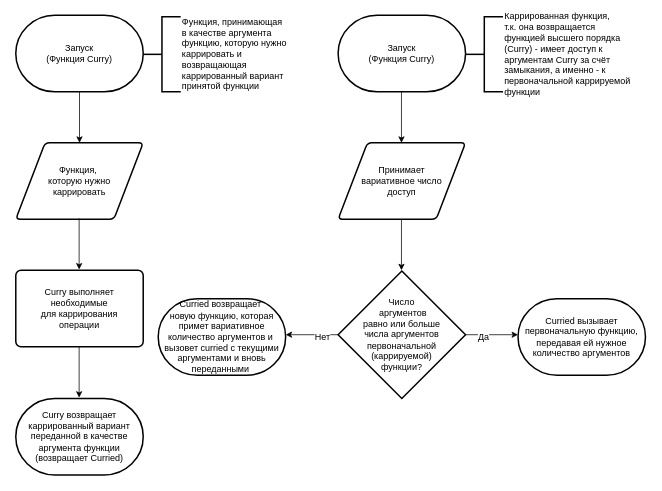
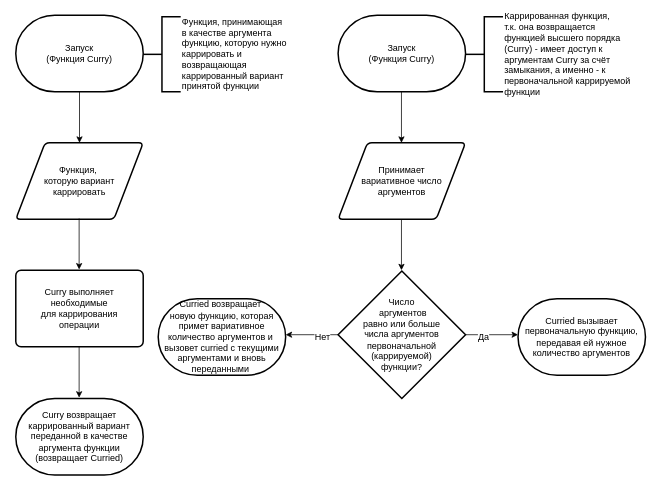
(79, 181) -> (79, 181)
(402, 181) -> (402, 181)
